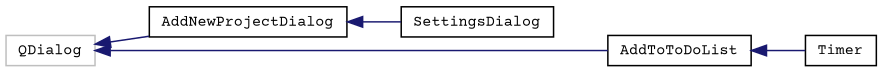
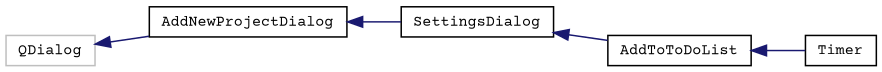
(359, 51) -> (588, 38)
